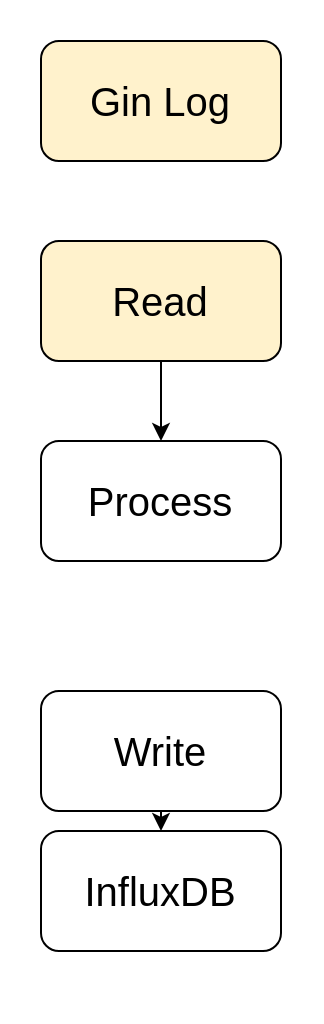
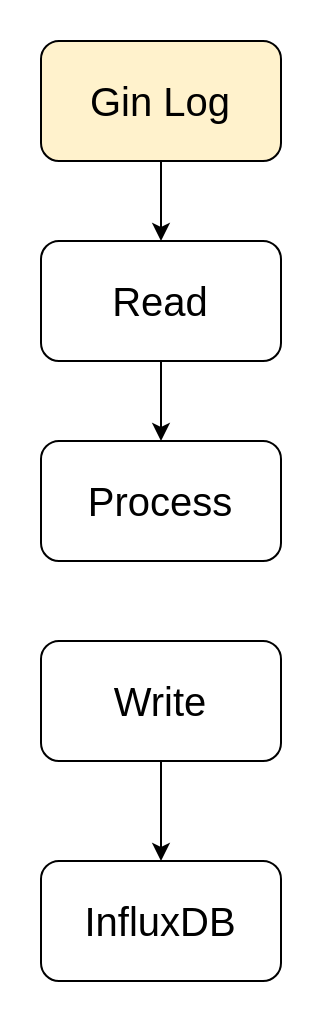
none -> (161, 194)
(161, 301) -> (161, 301)
(161, 751) -> (161, 701)
(161, 891) -> (161, 921)
